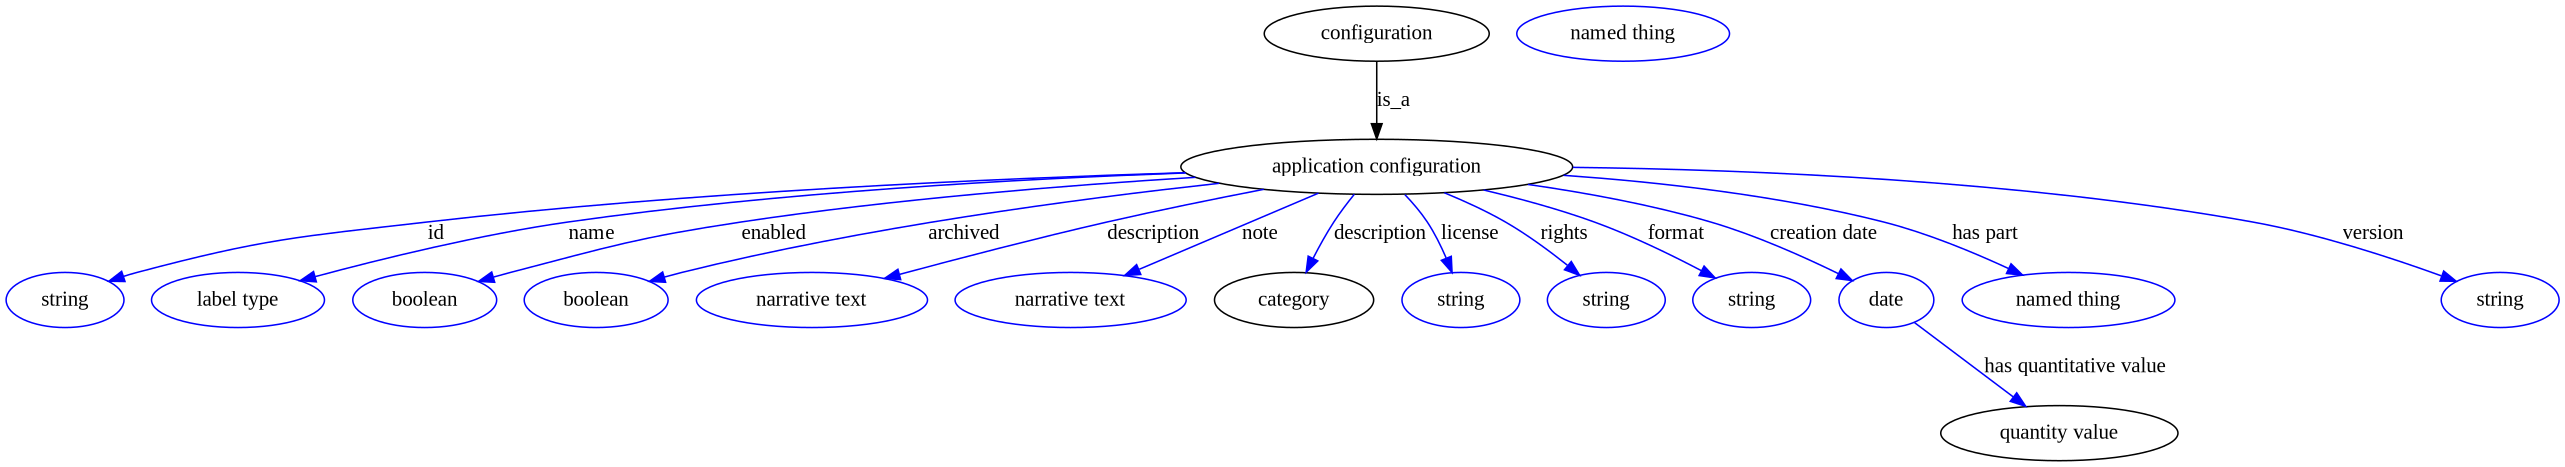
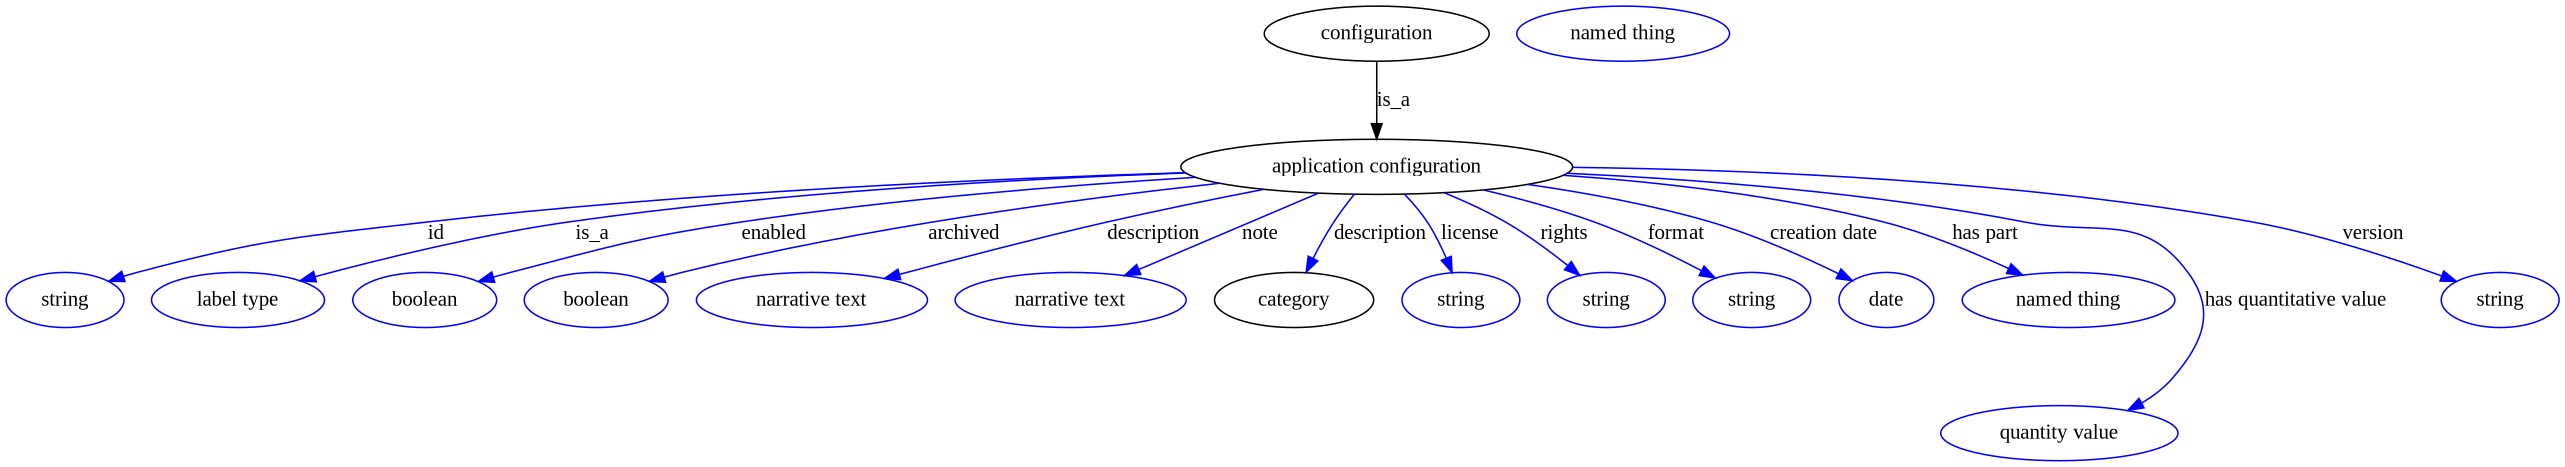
(592, 233) -> (592, 233)
(1964, 360) -> (1963, 211)
(2059, 433) -> (2059, 433)
